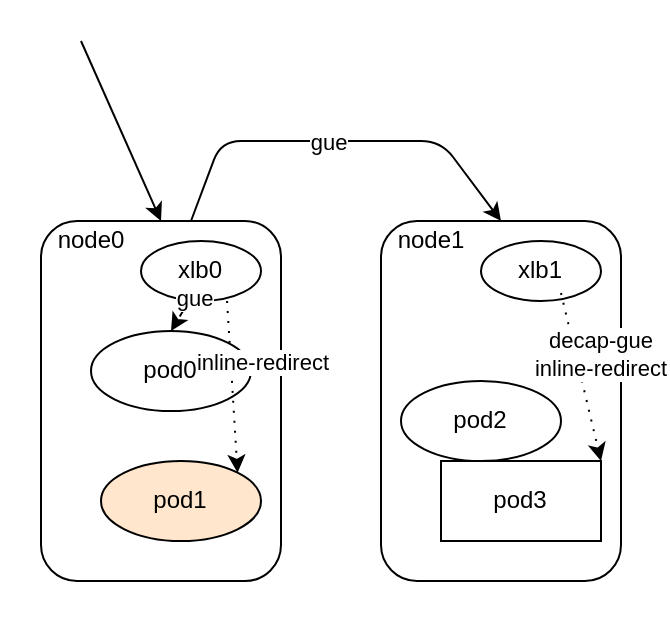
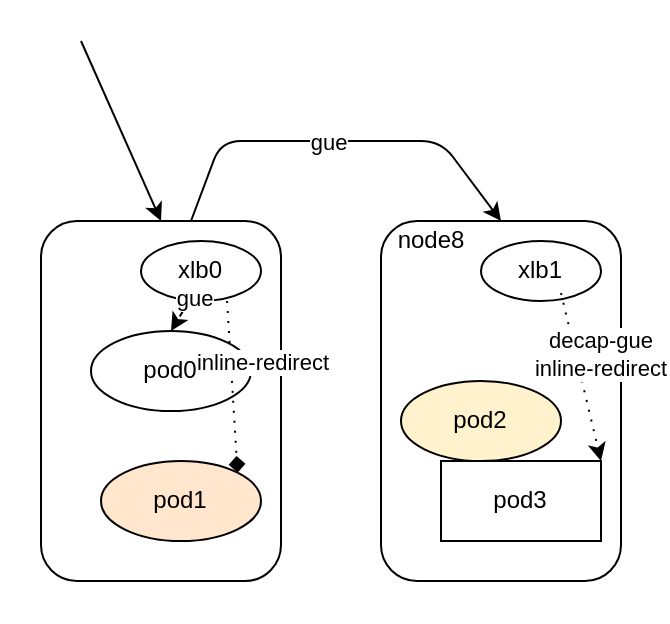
(91, 241) -> none
(432, 241) -> (432, 241)
(481, 421) -> (481, 421)
(237, 457) -> (236, 455)
